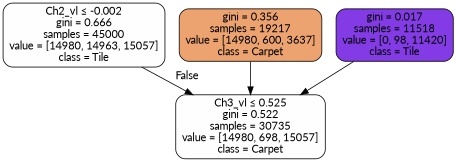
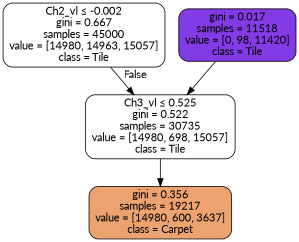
(84, 23) -> (84, 23)
(251, 74) -> (160, 169)
(251, 150) -> (160, 150)
